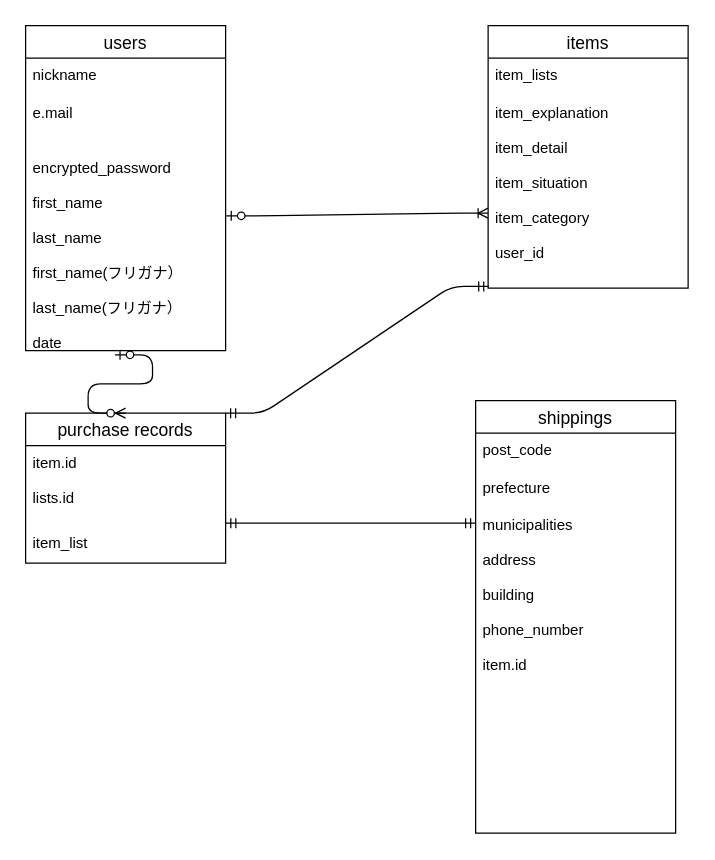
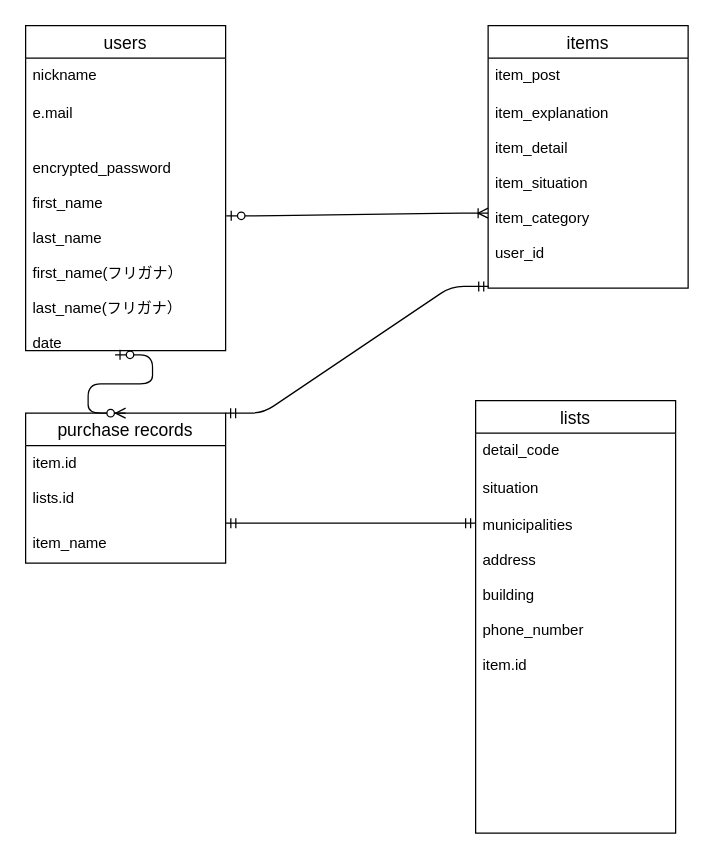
(531, 75) -> (531, 75)
(575, 418) -> (575, 418)
(520, 450) -> (525, 450)
(525, 488) -> (516, 488)
(64, 543) -> (68, 543)
